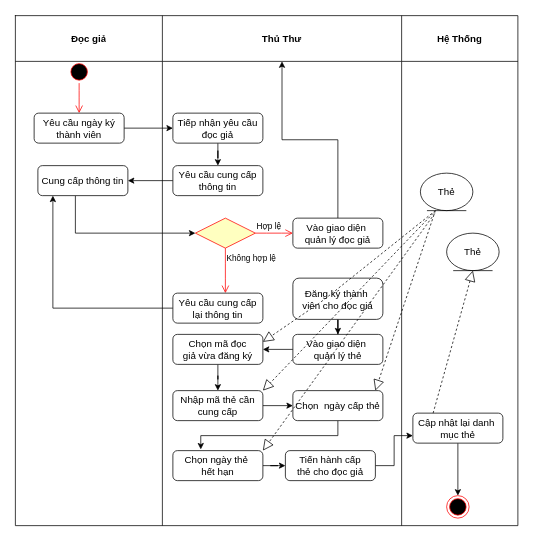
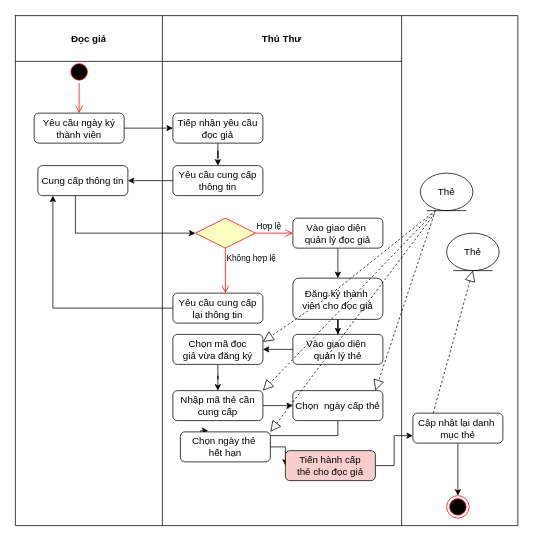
(460, 38) -> none
(310, 140) -> (338, 271)
(218, 465) -> (225, 447)
(330, 465) -> (330, 465)
